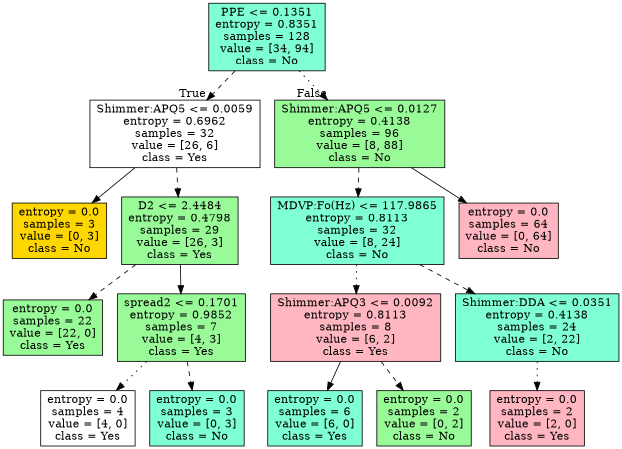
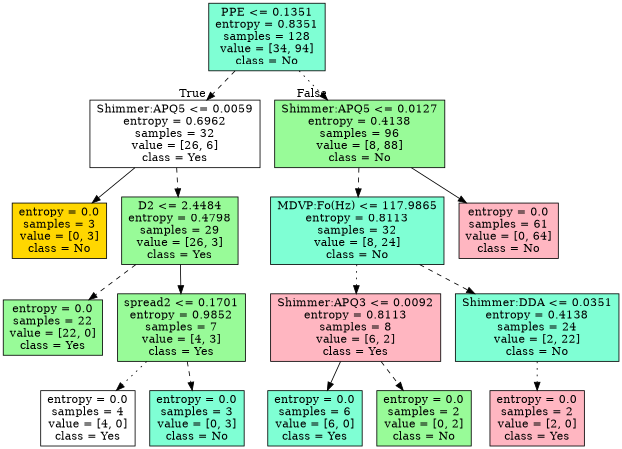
(509, 231) -> (509, 231)
